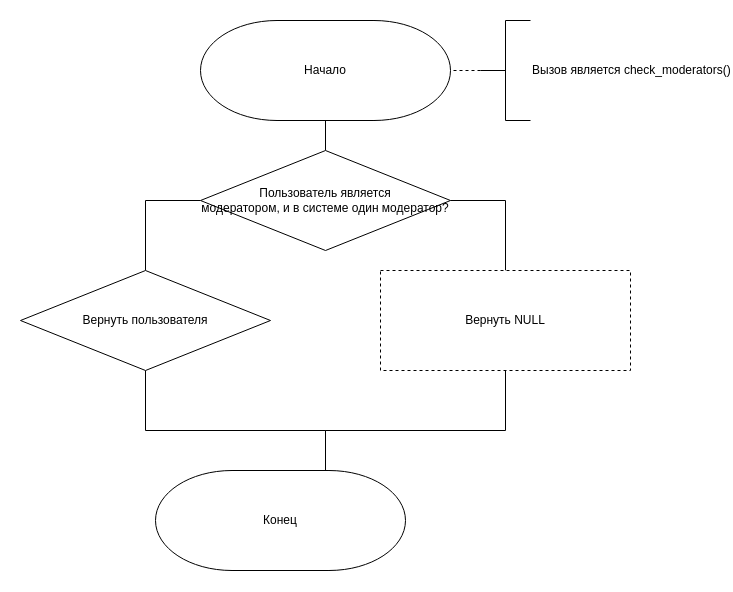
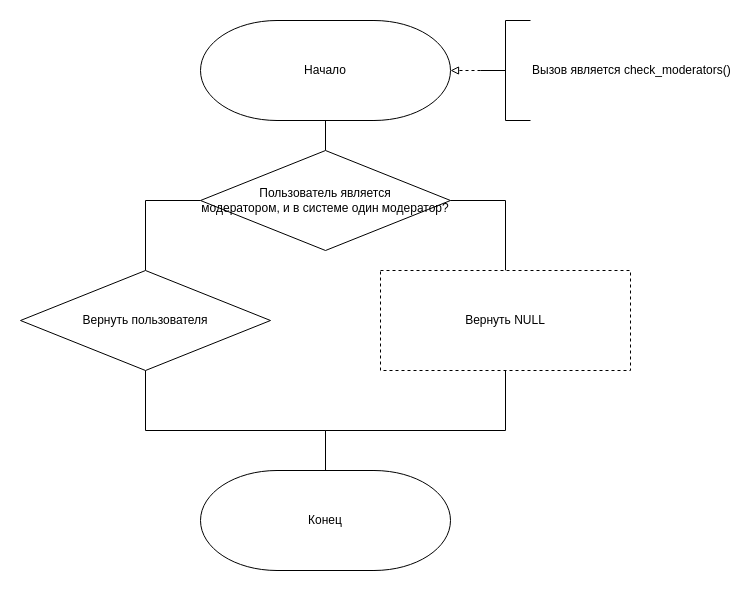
(456, 71) -> (460, 71)
(281, 521) -> (326, 521)
